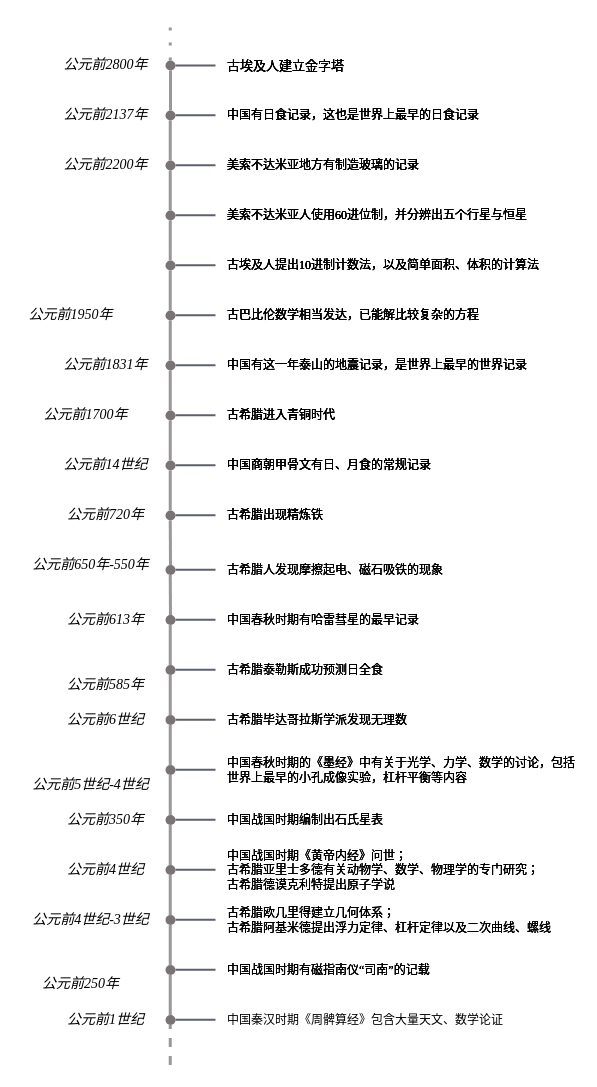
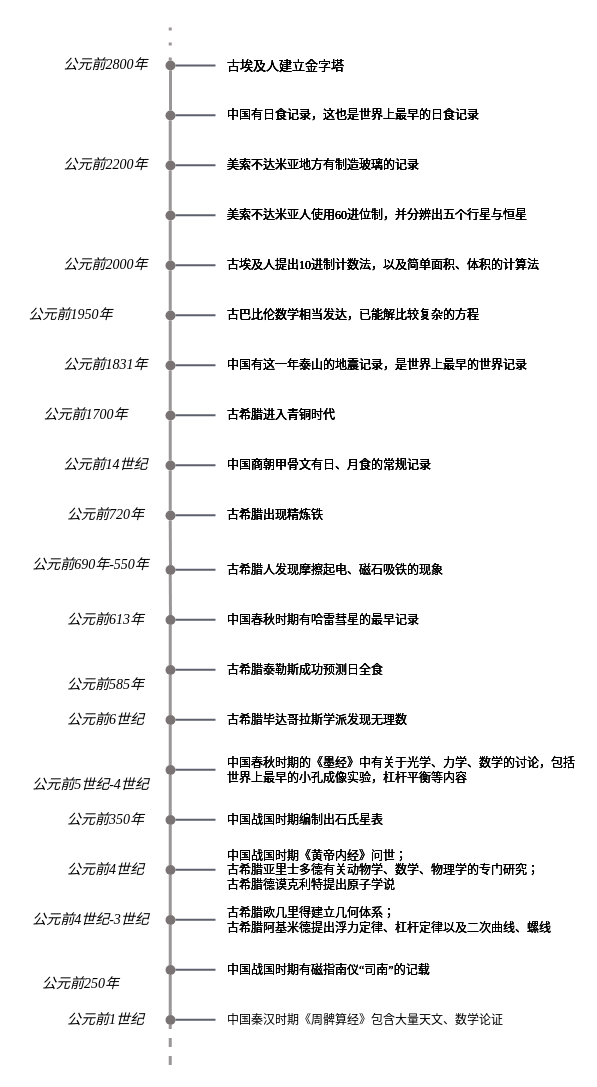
(106, 116) -> none
none -> (106, 266)
(91, 566) -> (91, 566)
